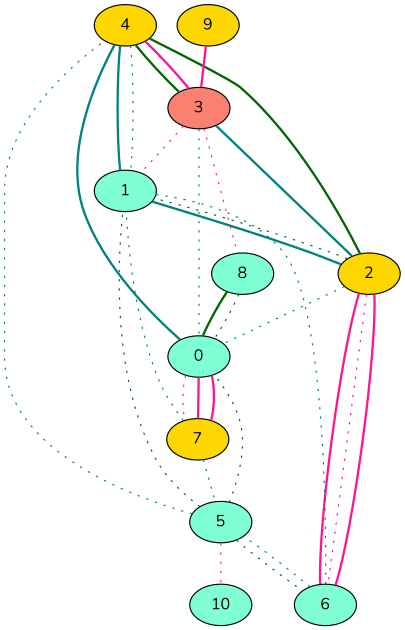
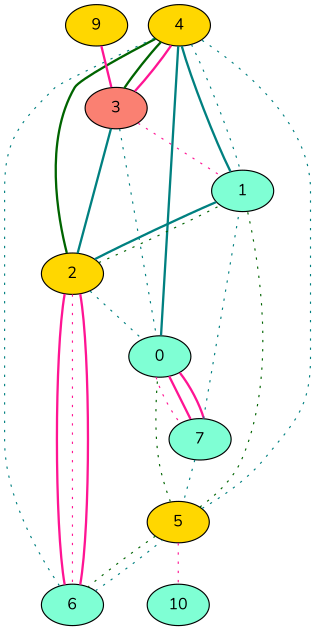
(243, 274) -> none
(312, 344) -> (5, 279)
(198, 439) -> (200, 439)
(221, 522) -> (178, 522)
